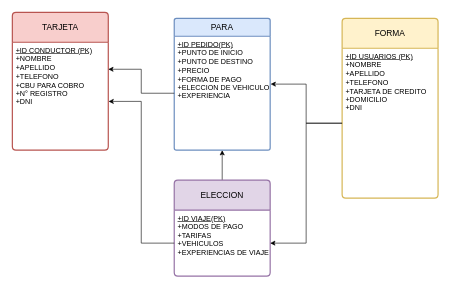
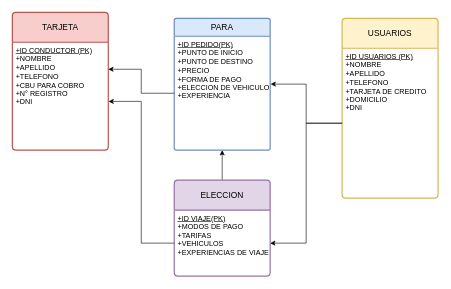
(390, 33) -> (390, 33)
